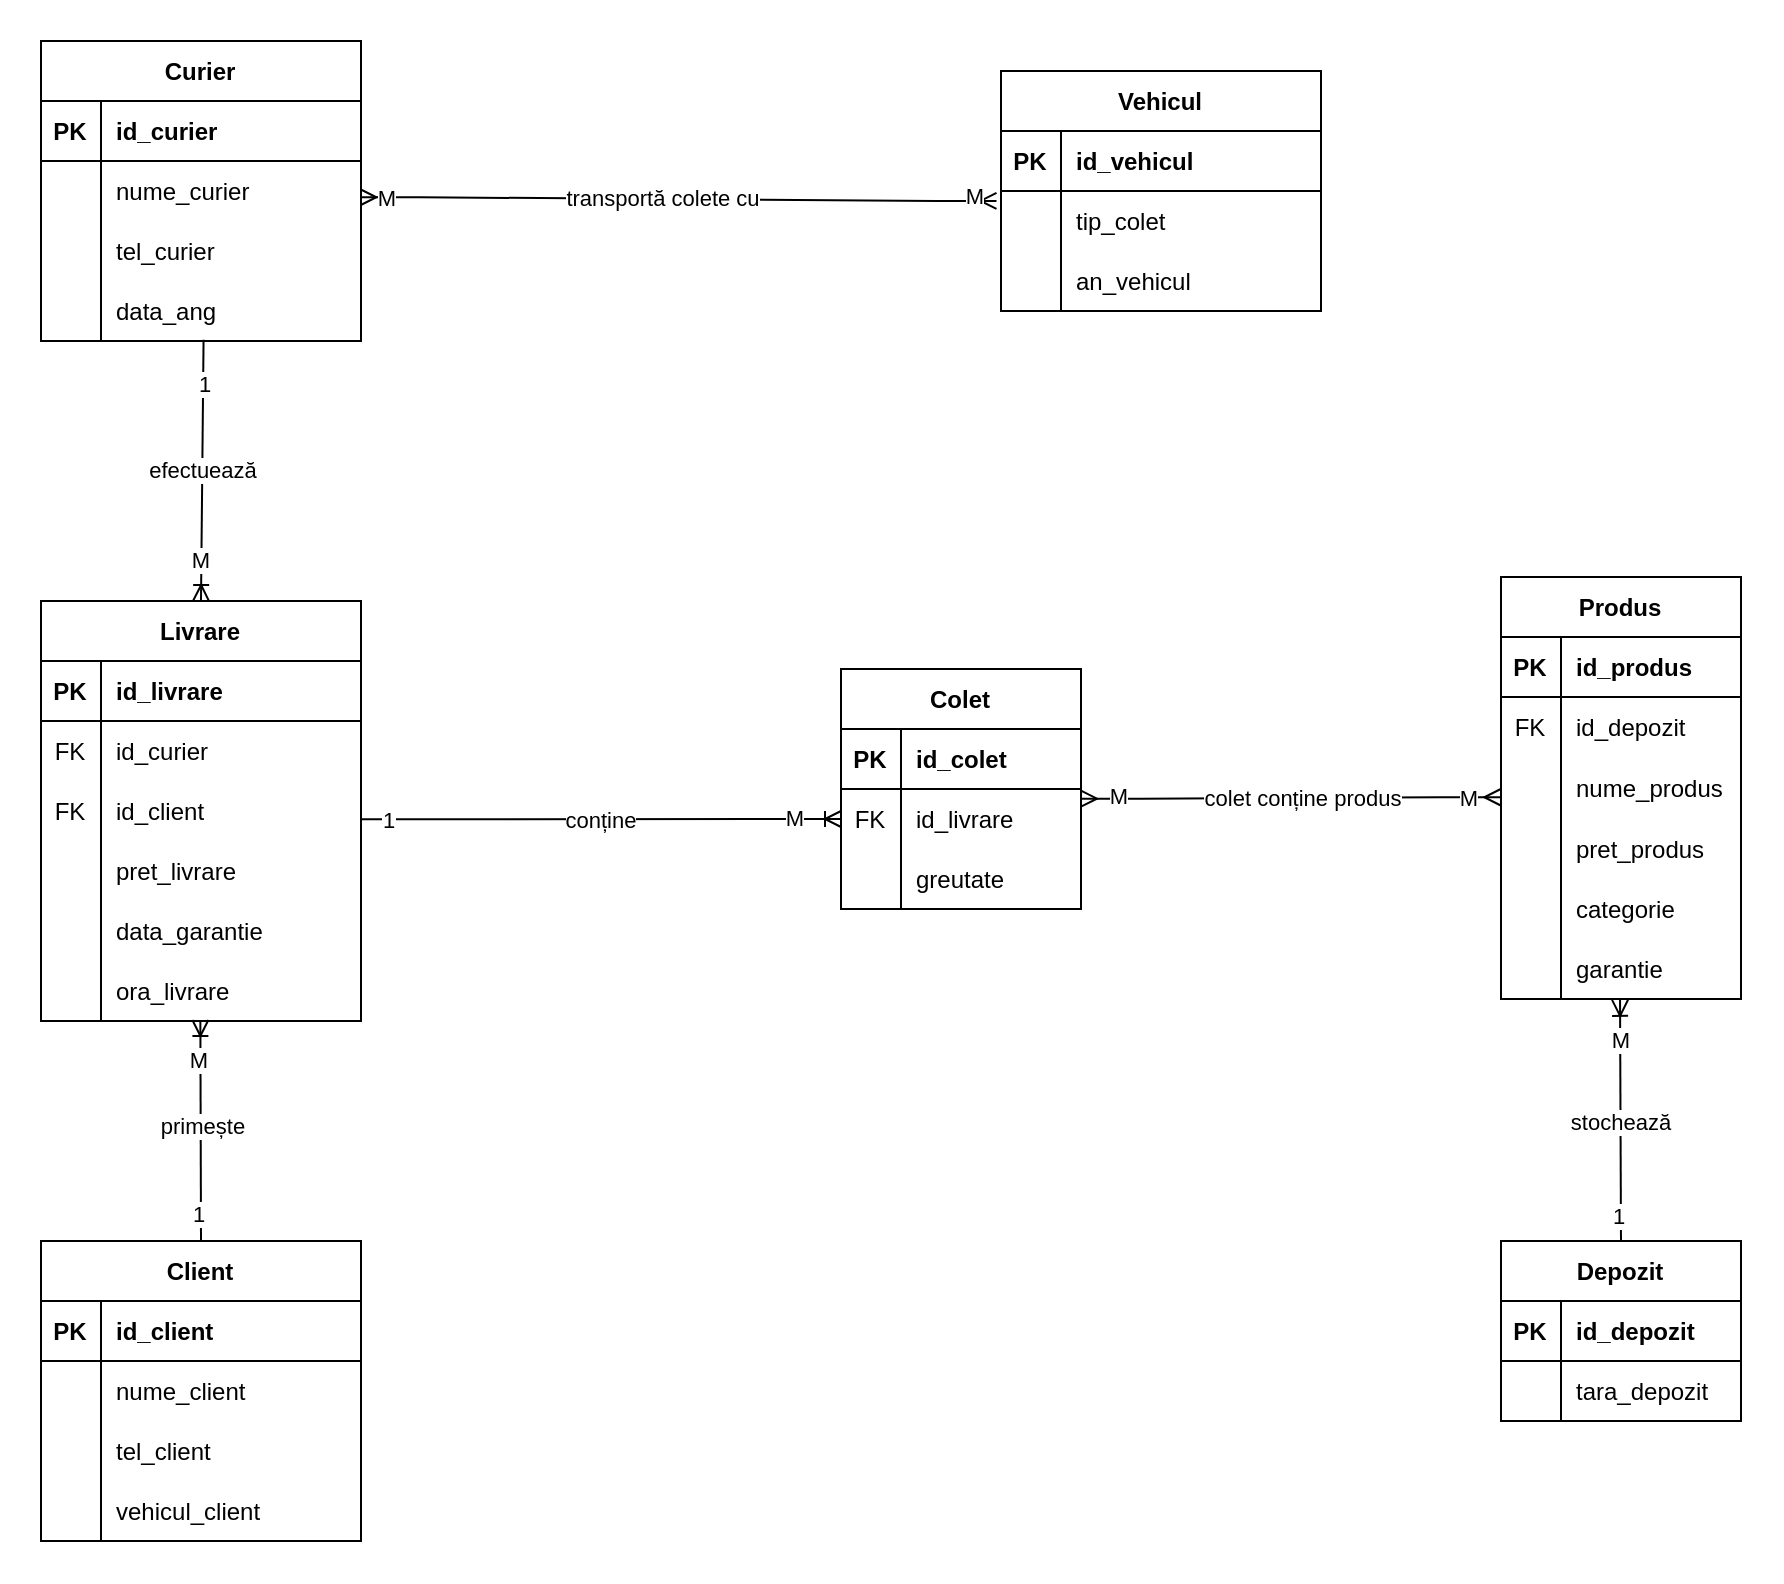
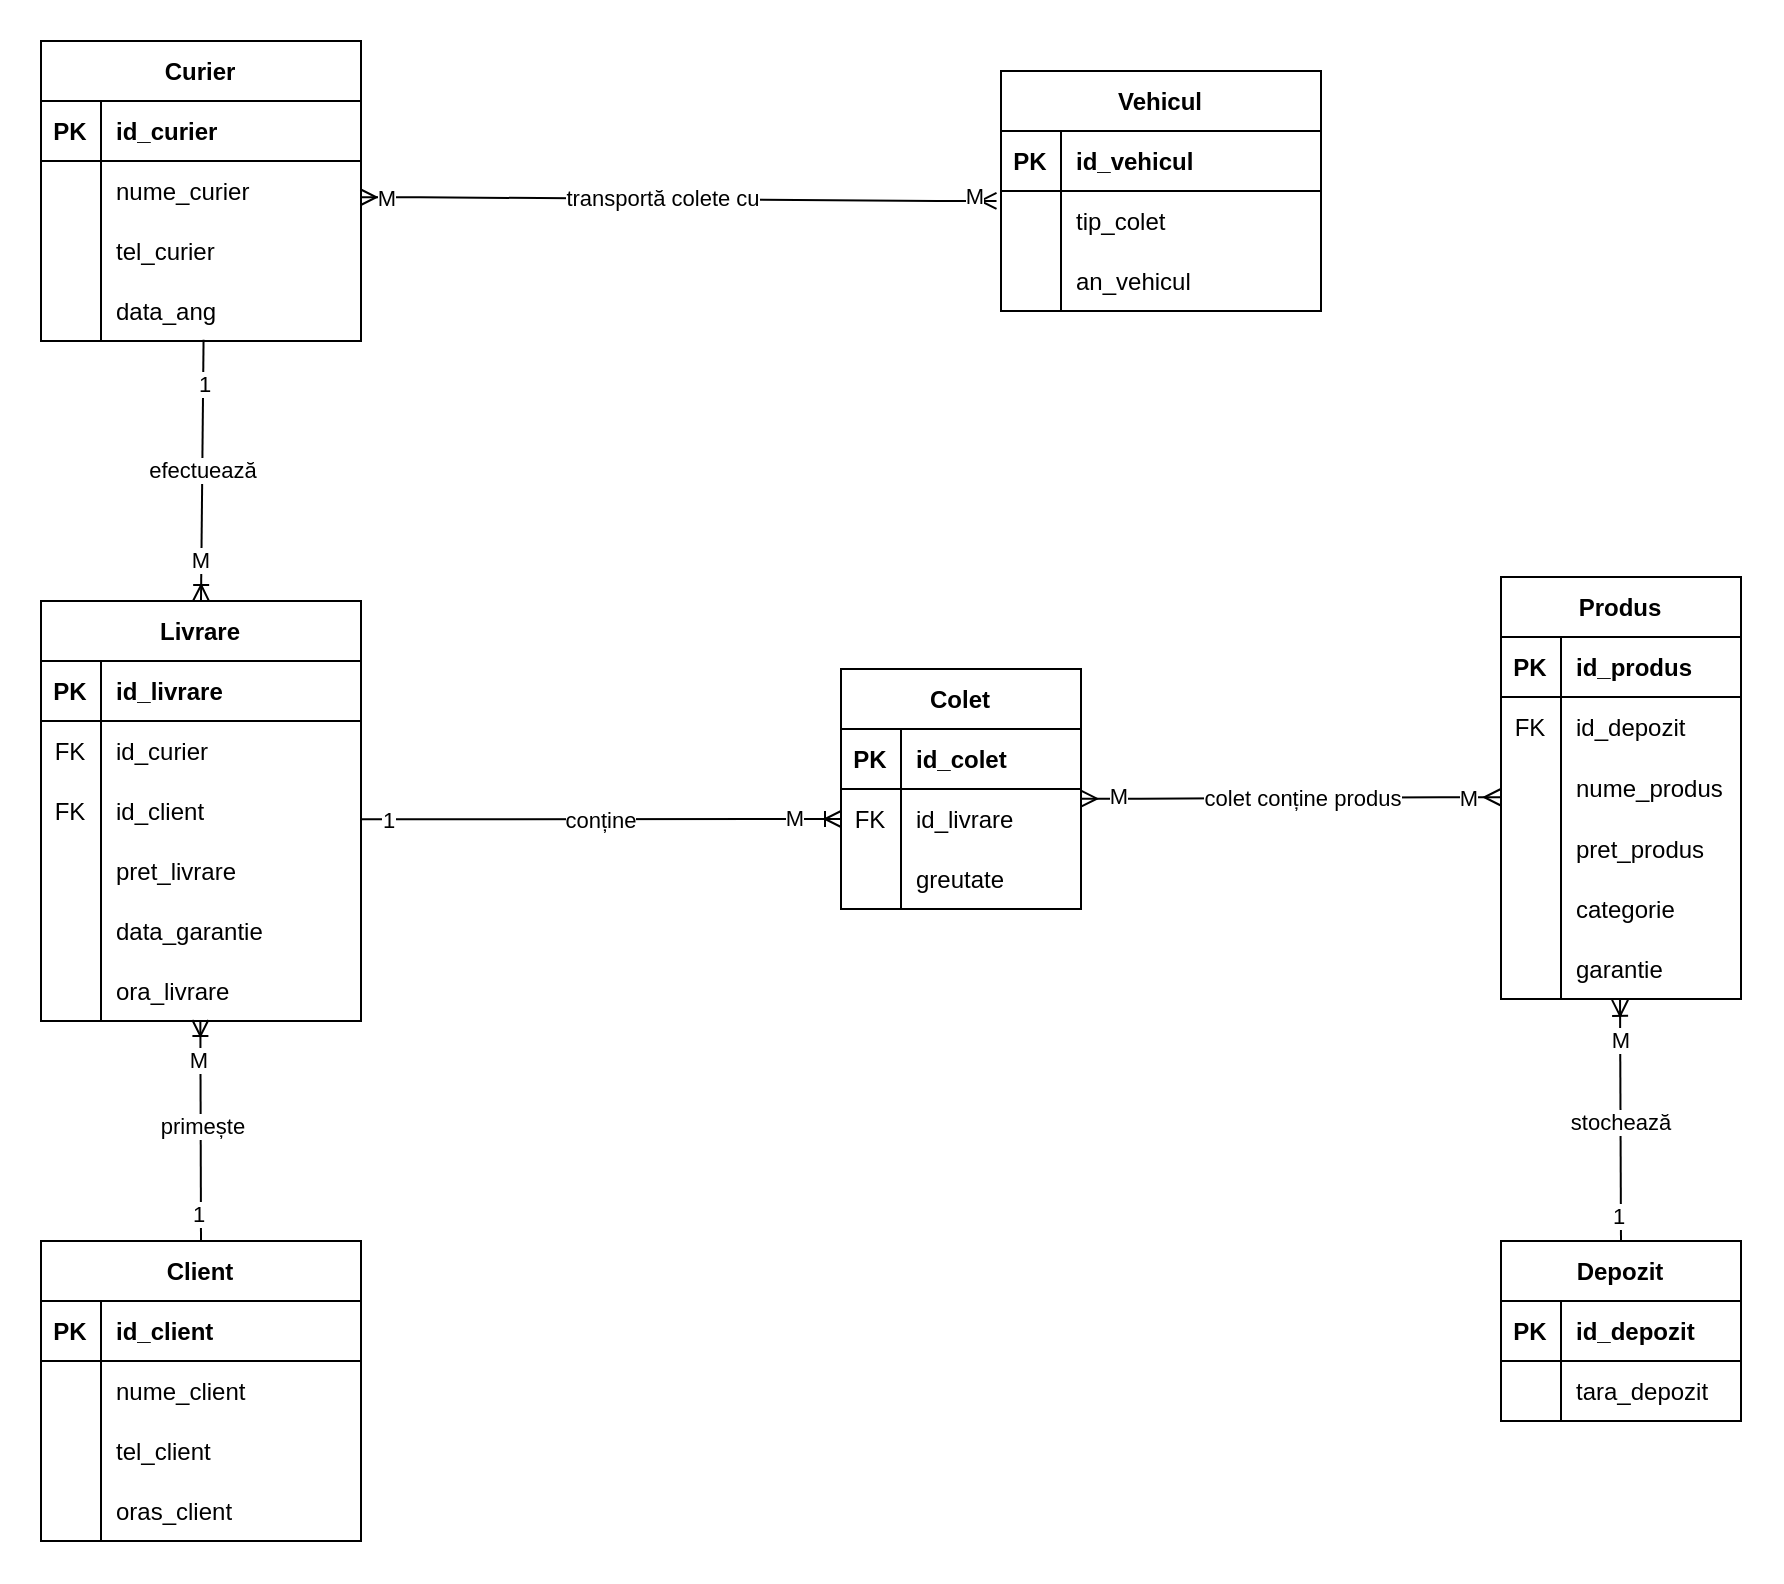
(198, 1512) -> (184, 1512)
